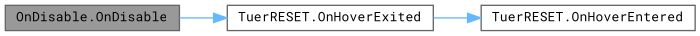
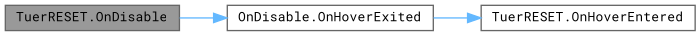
(92, 18) -> (92, 18)
(330, 18) -> (330, 18)
